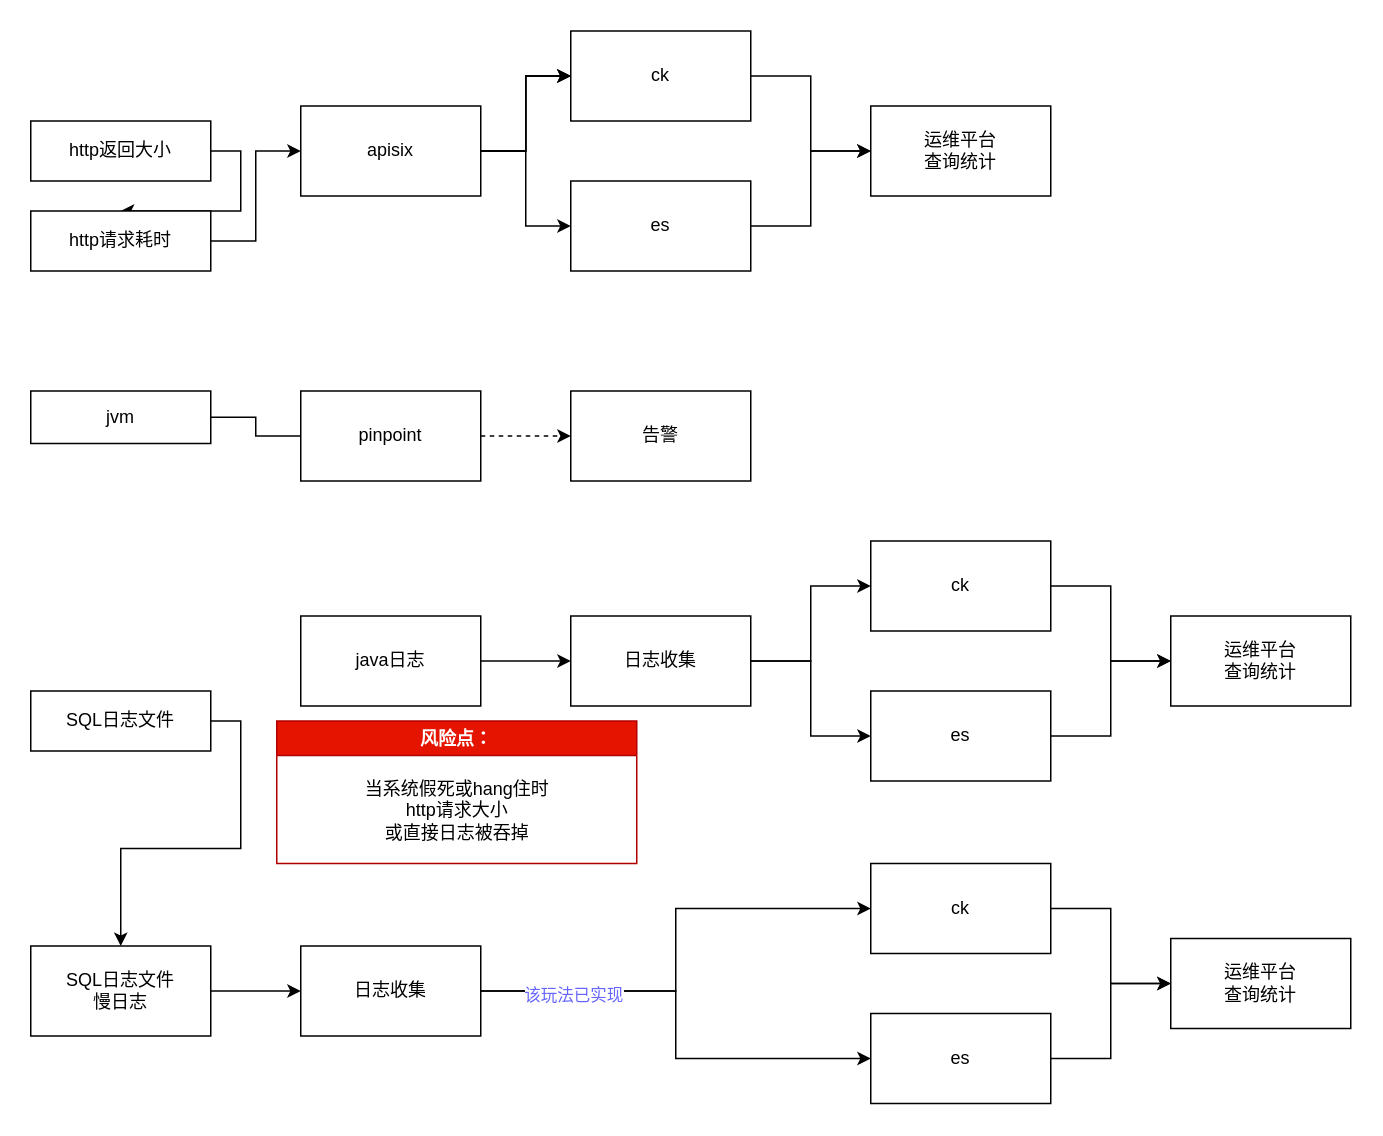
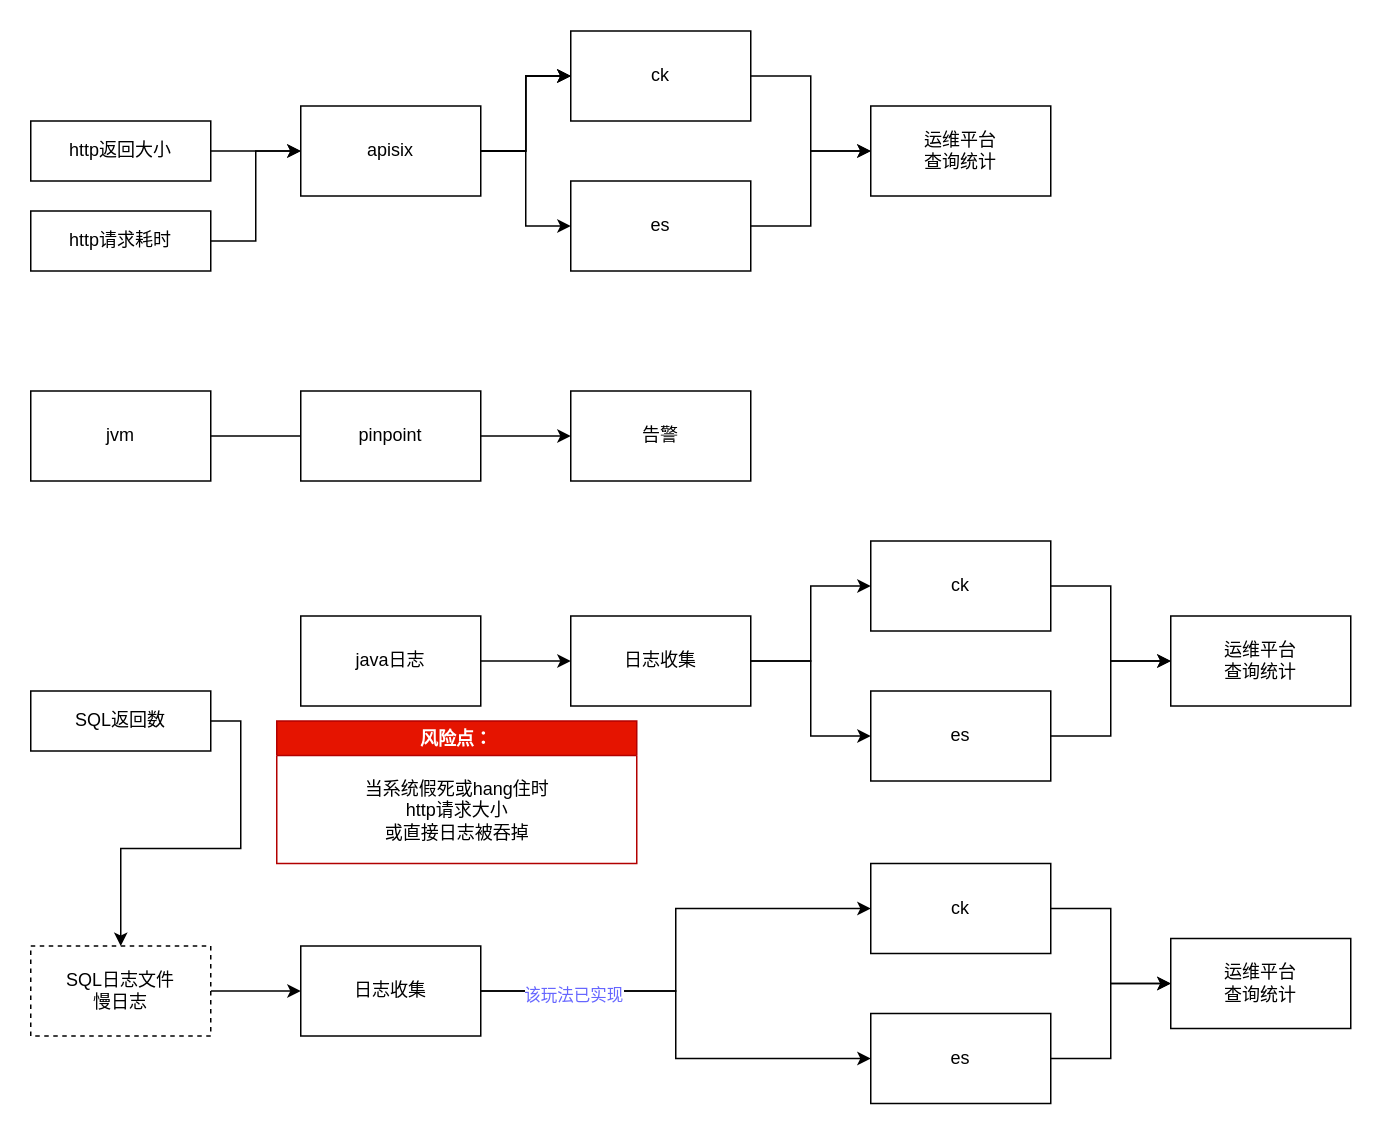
(241, 195) -> (245, 151)
(121, 417) -> (121, 436)
(522, 436) -> (522, 436)
(121, 721) -> (121, 721)
(121, 991) -> (121, 991)
